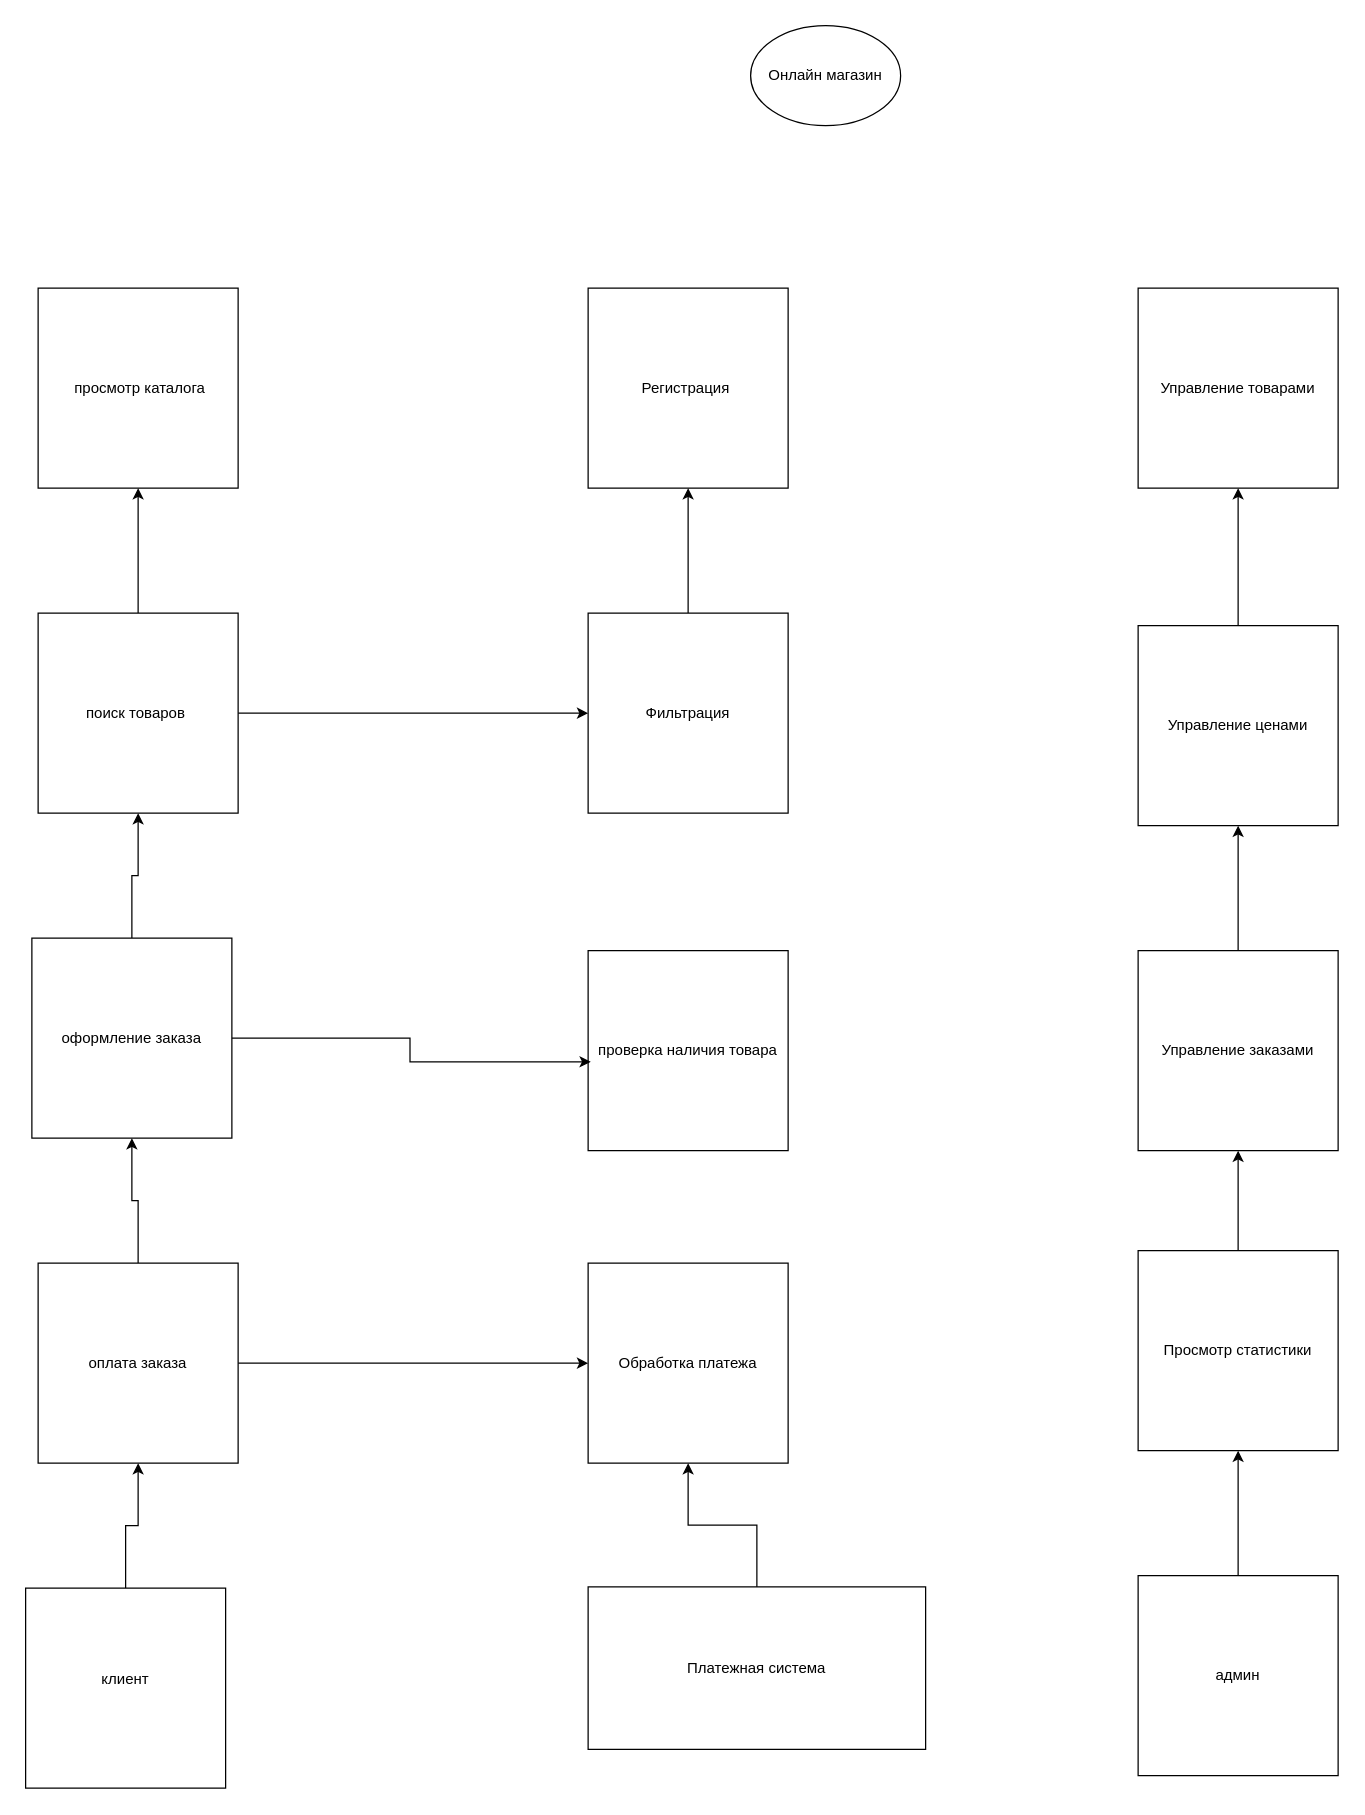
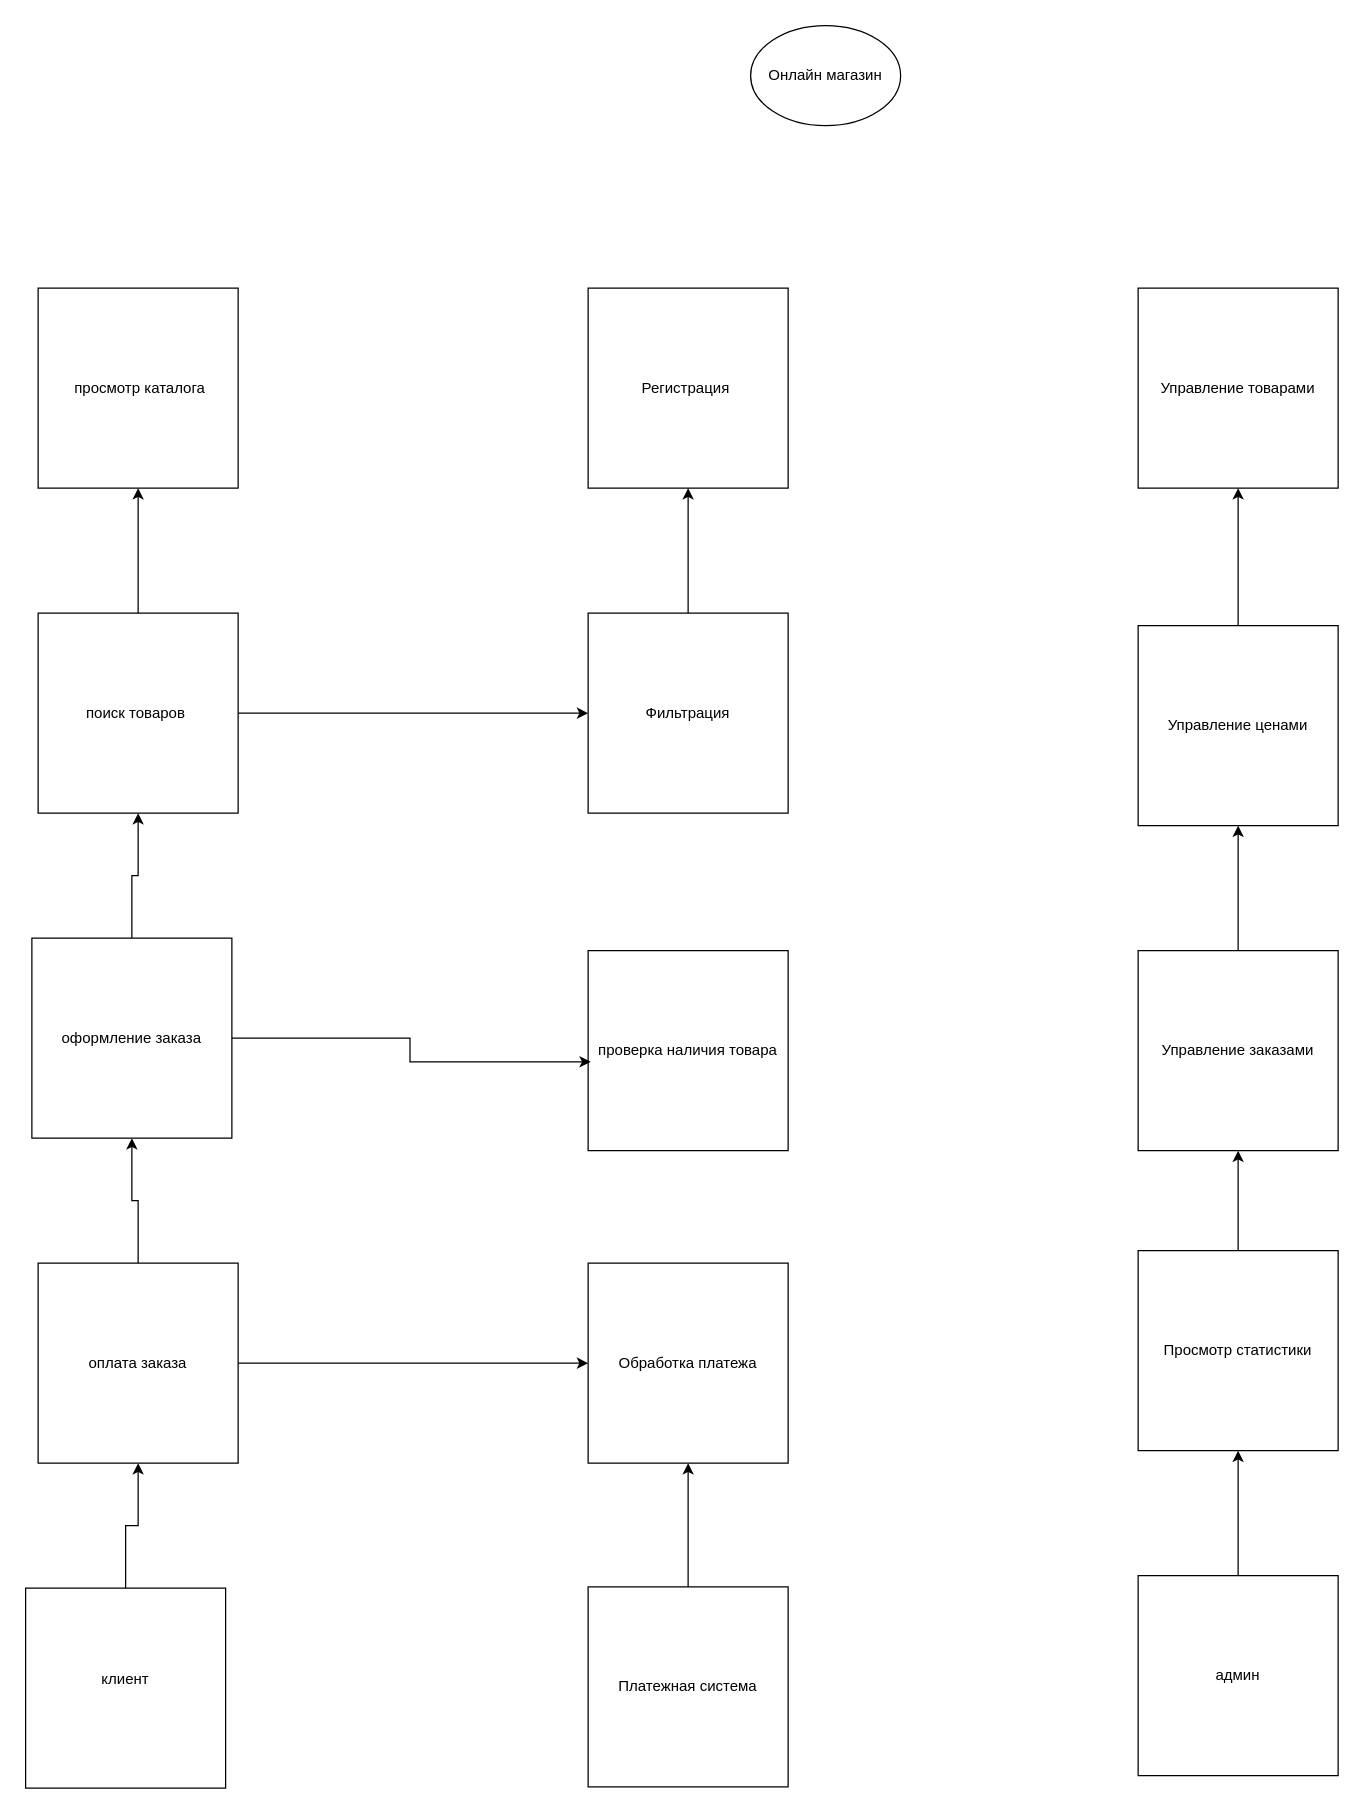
(757, 1668) -> (688, 1687)
